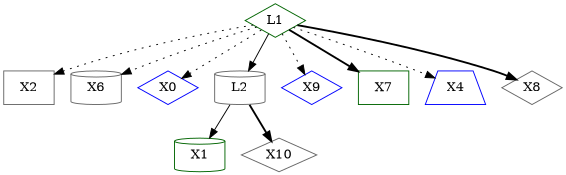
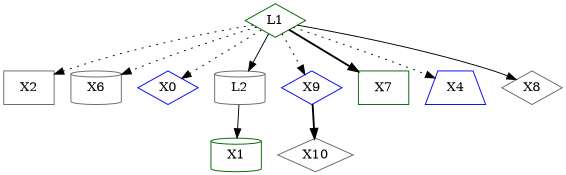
(403, 47) -> (403, 47)
(258, 119) -> (313, 116)
